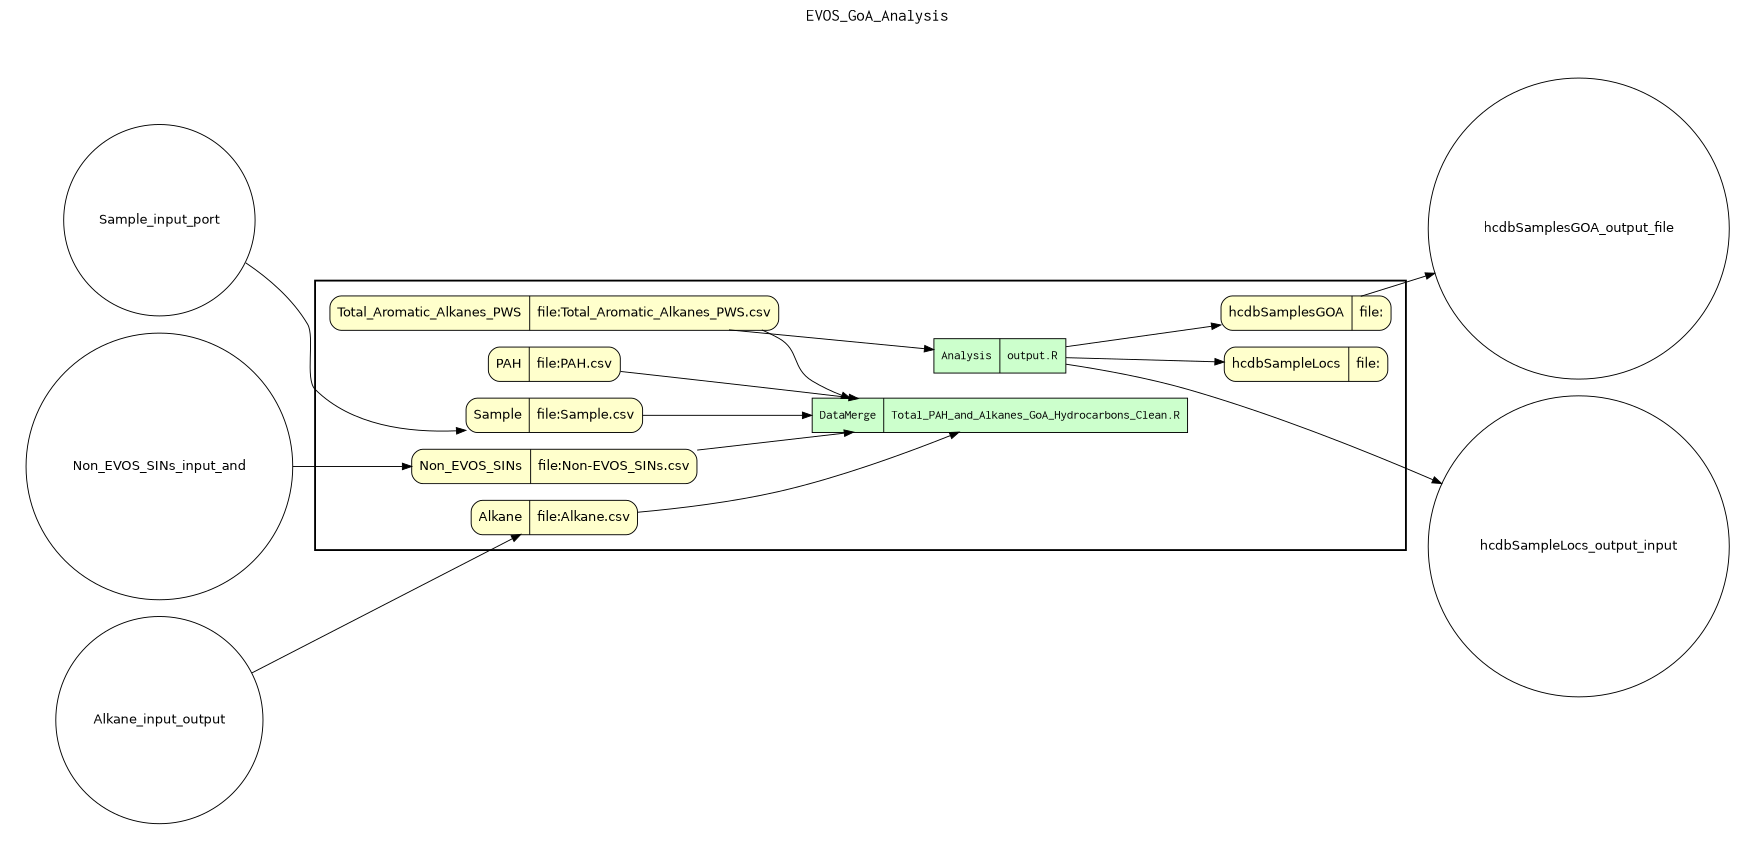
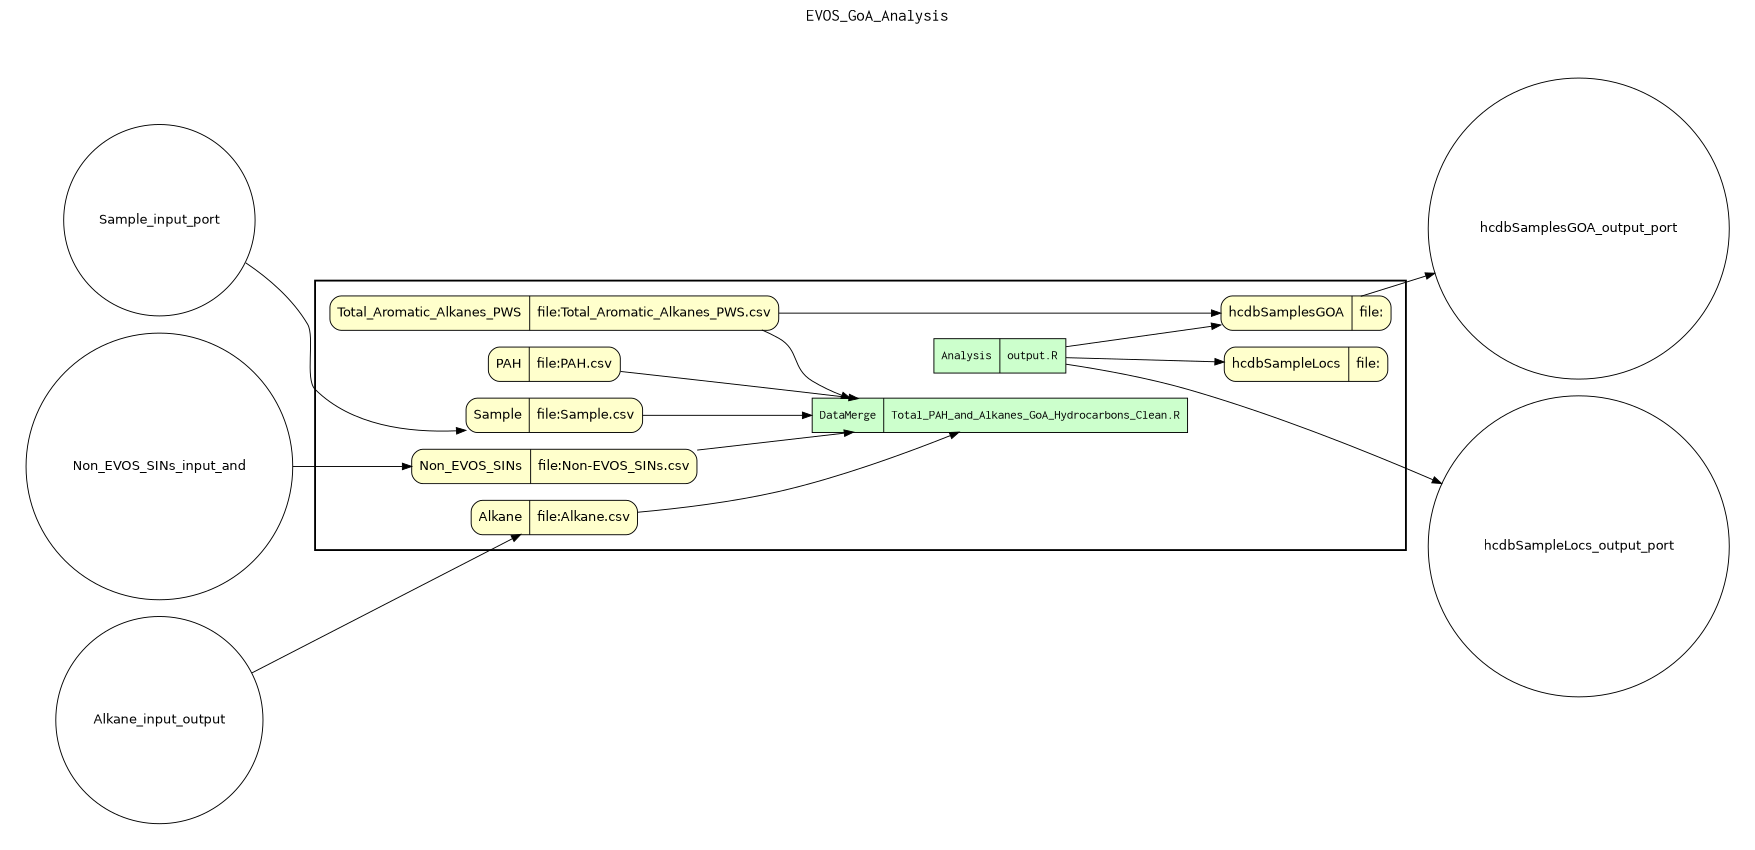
(1579, 229) -> (1579, 229)
(827, 339) -> (995, 313)
(1579, 546) -> (1579, 546)
